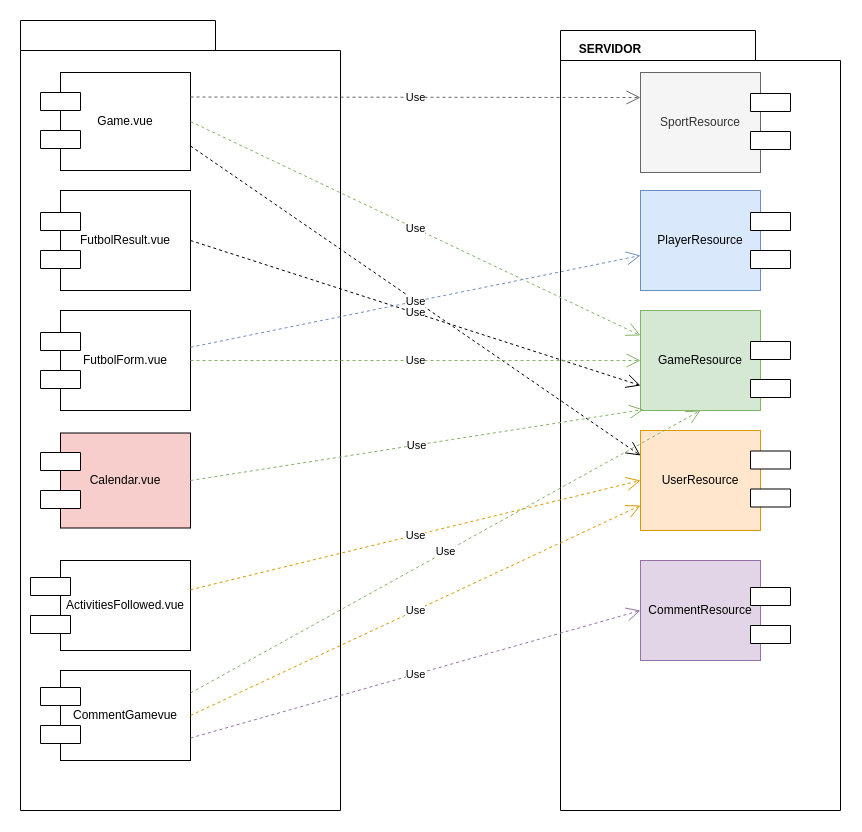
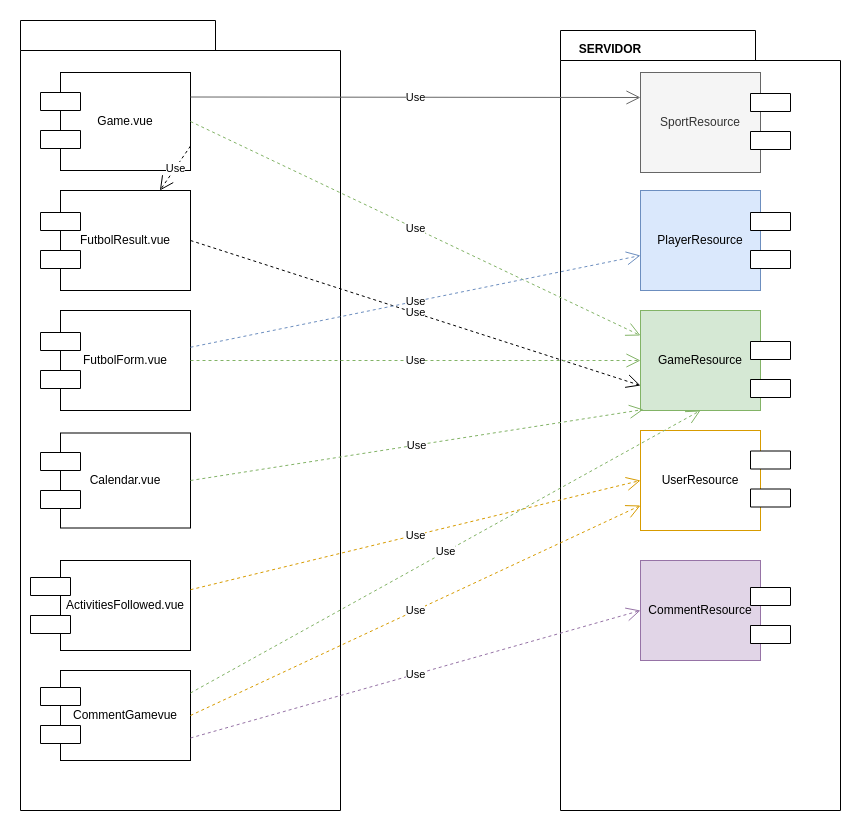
(299, 97) -> (299, 97)
(298, 220) -> (176, 167)
(126, 481) -> (126, 481)
(701, 481) -> (701, 481)
